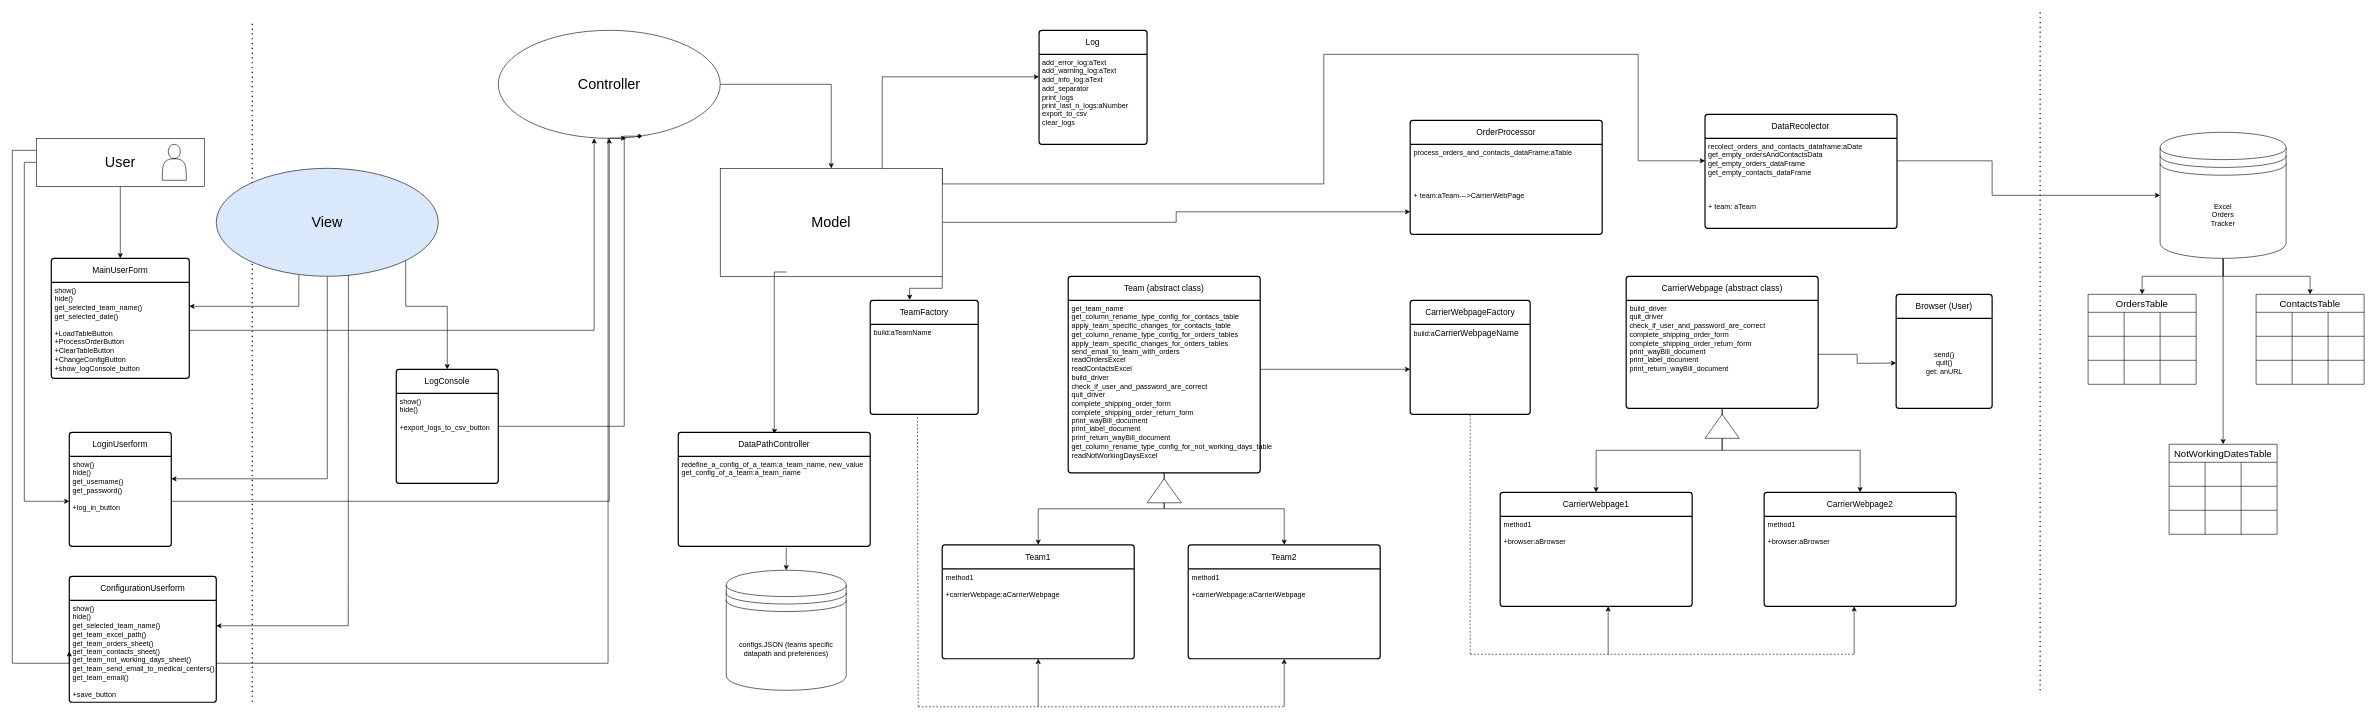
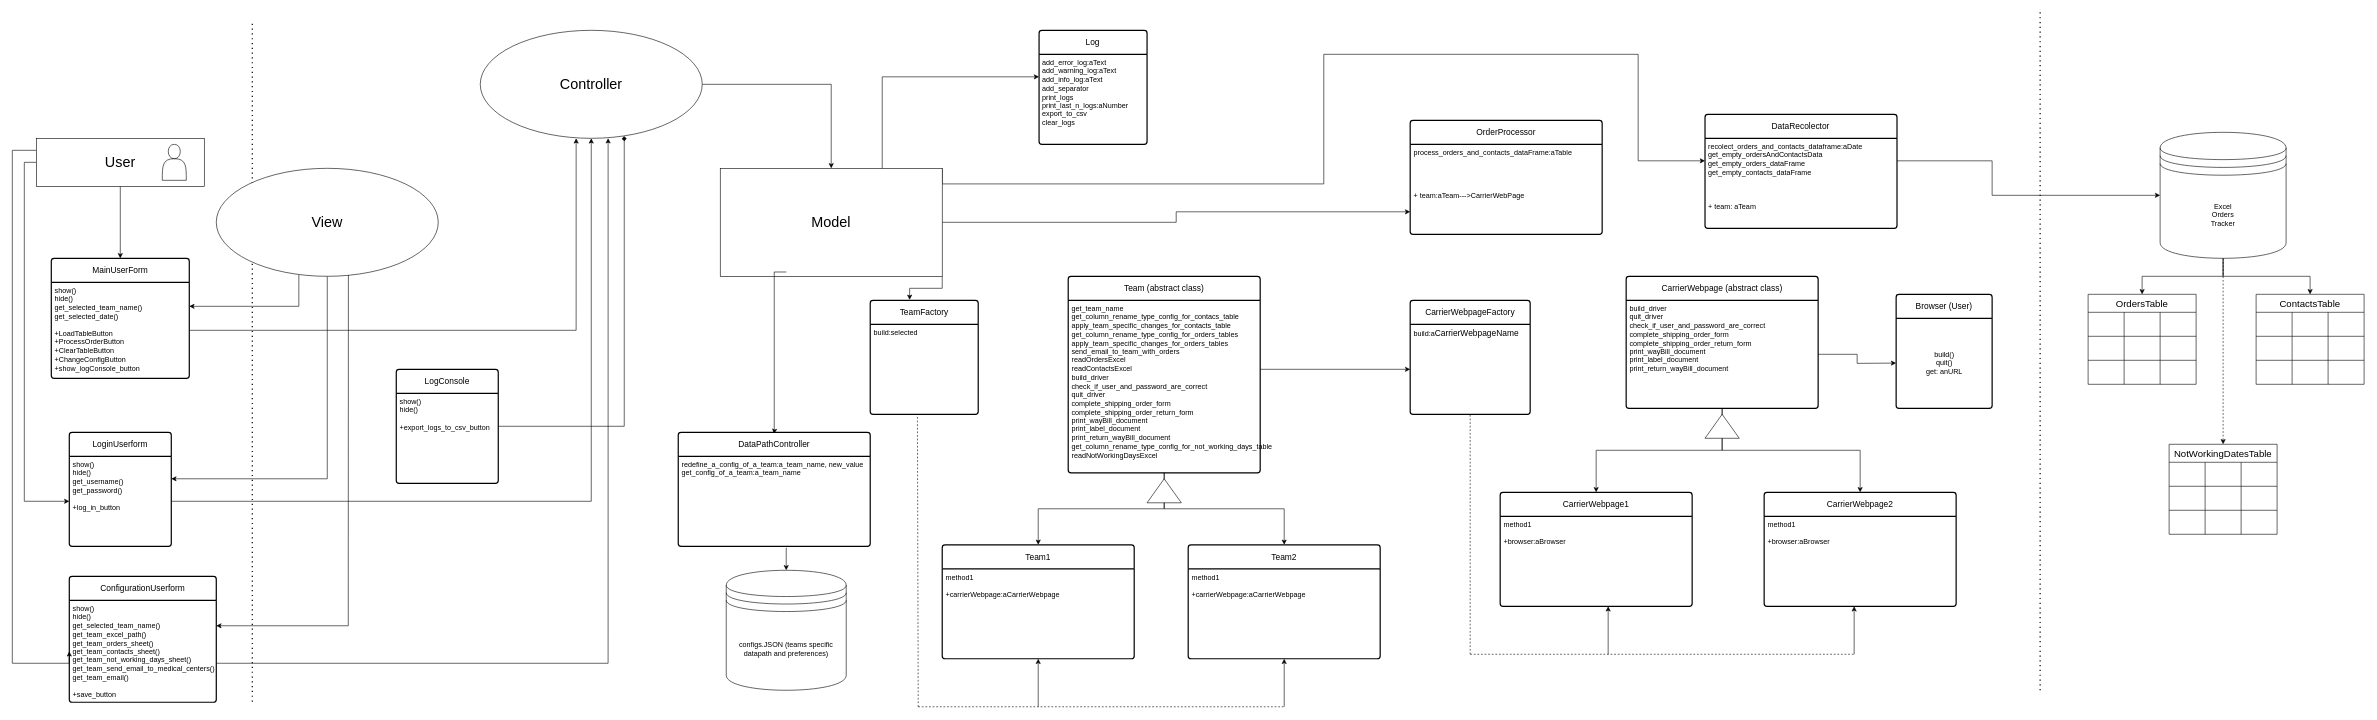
(609, 84) -> (591, 84)
(327, 222) -> (327, 222)
(446, 306) -> none
(901, 333) -> (898, 333)
(2223, 358) -> (2223, 358)
(1945, 363) -> (1945, 363)
